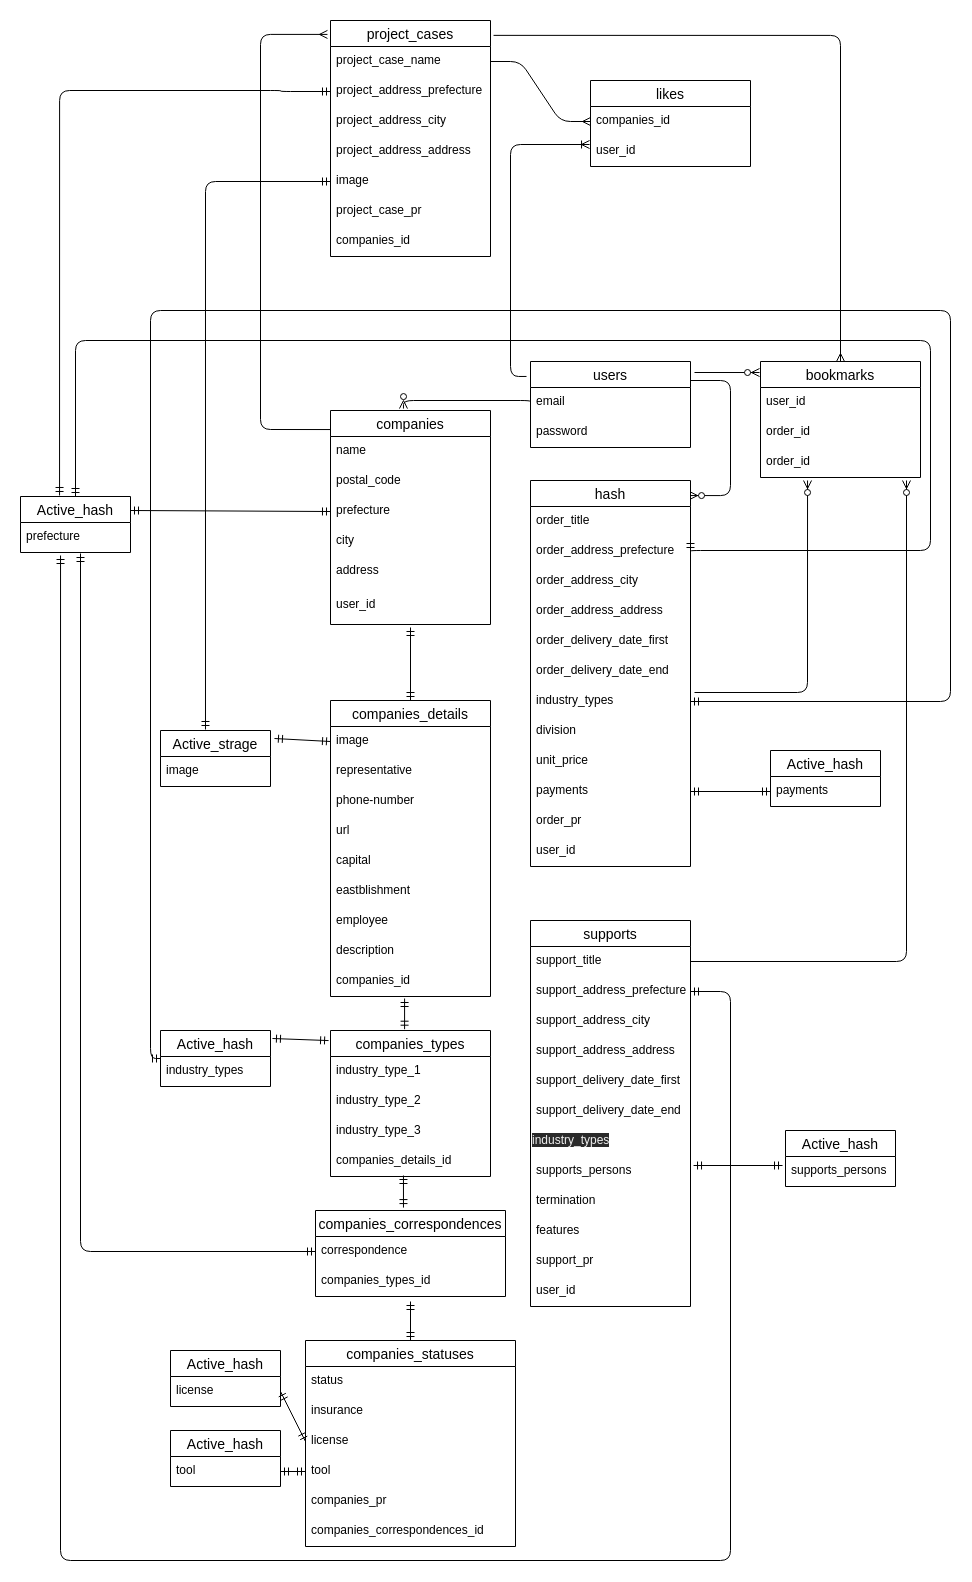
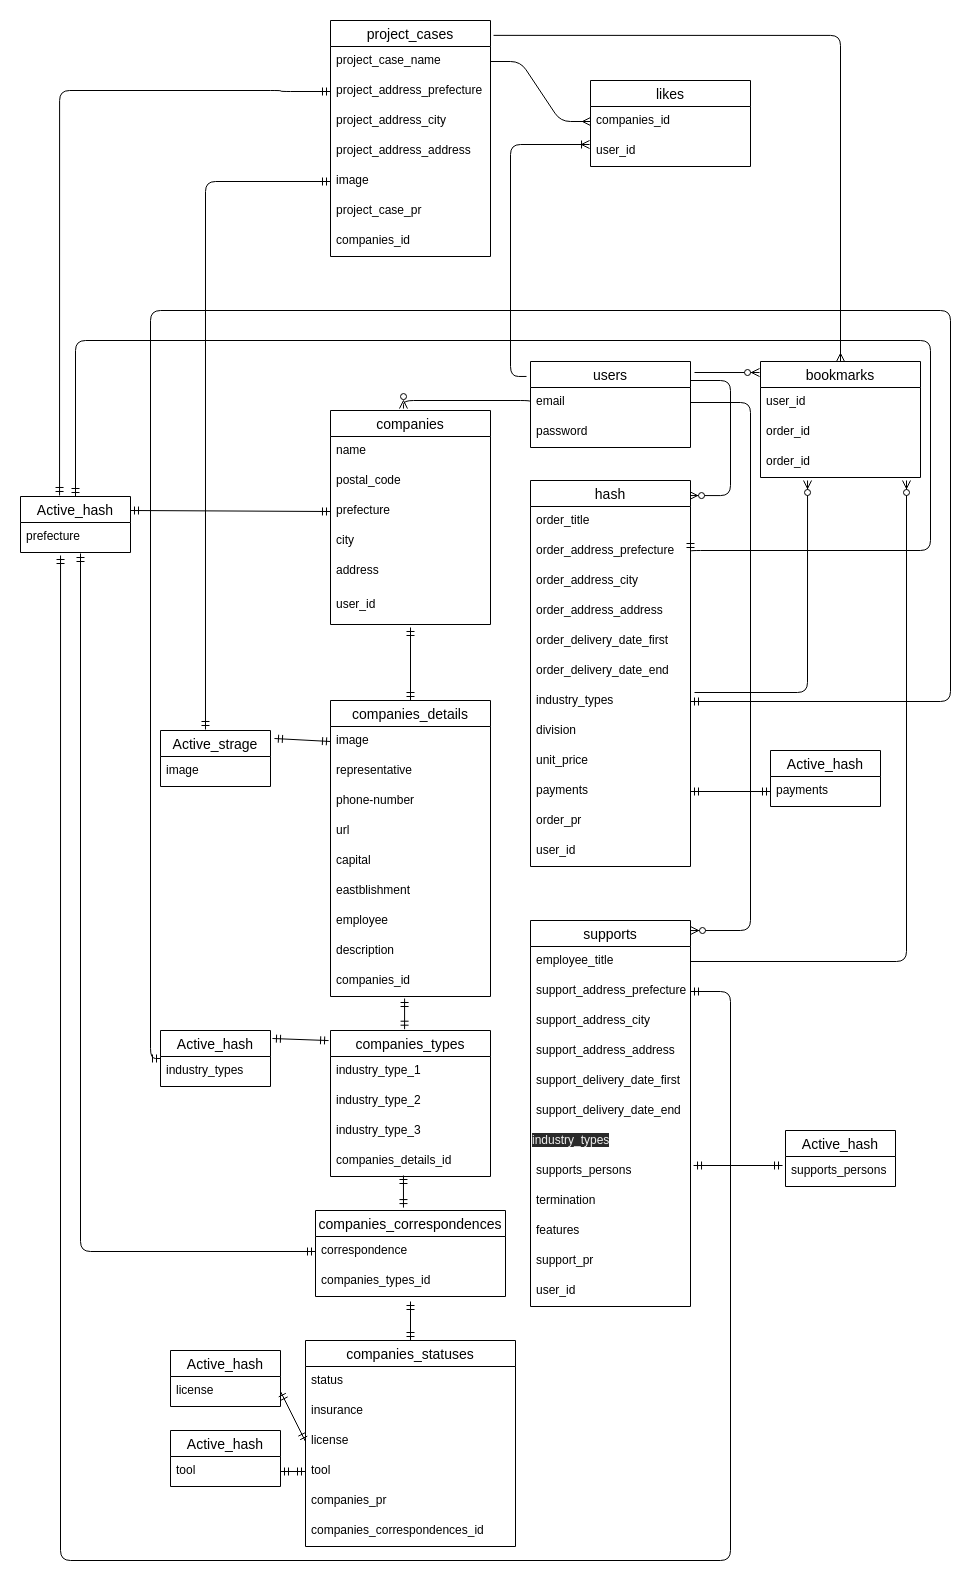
(261, 234) -> none
none -> (751, 667)
(577, 960) -> (578, 960)
